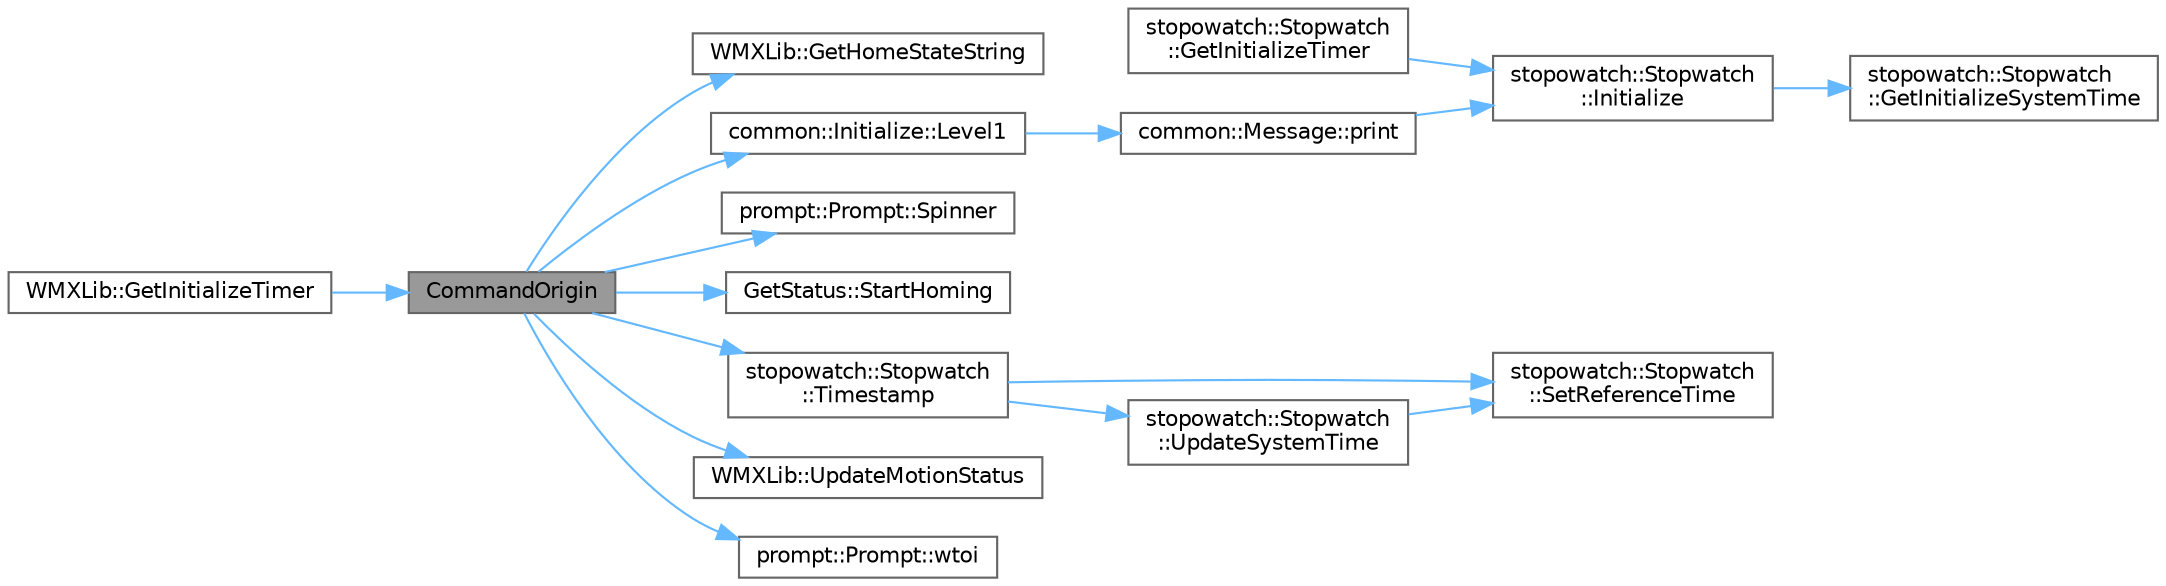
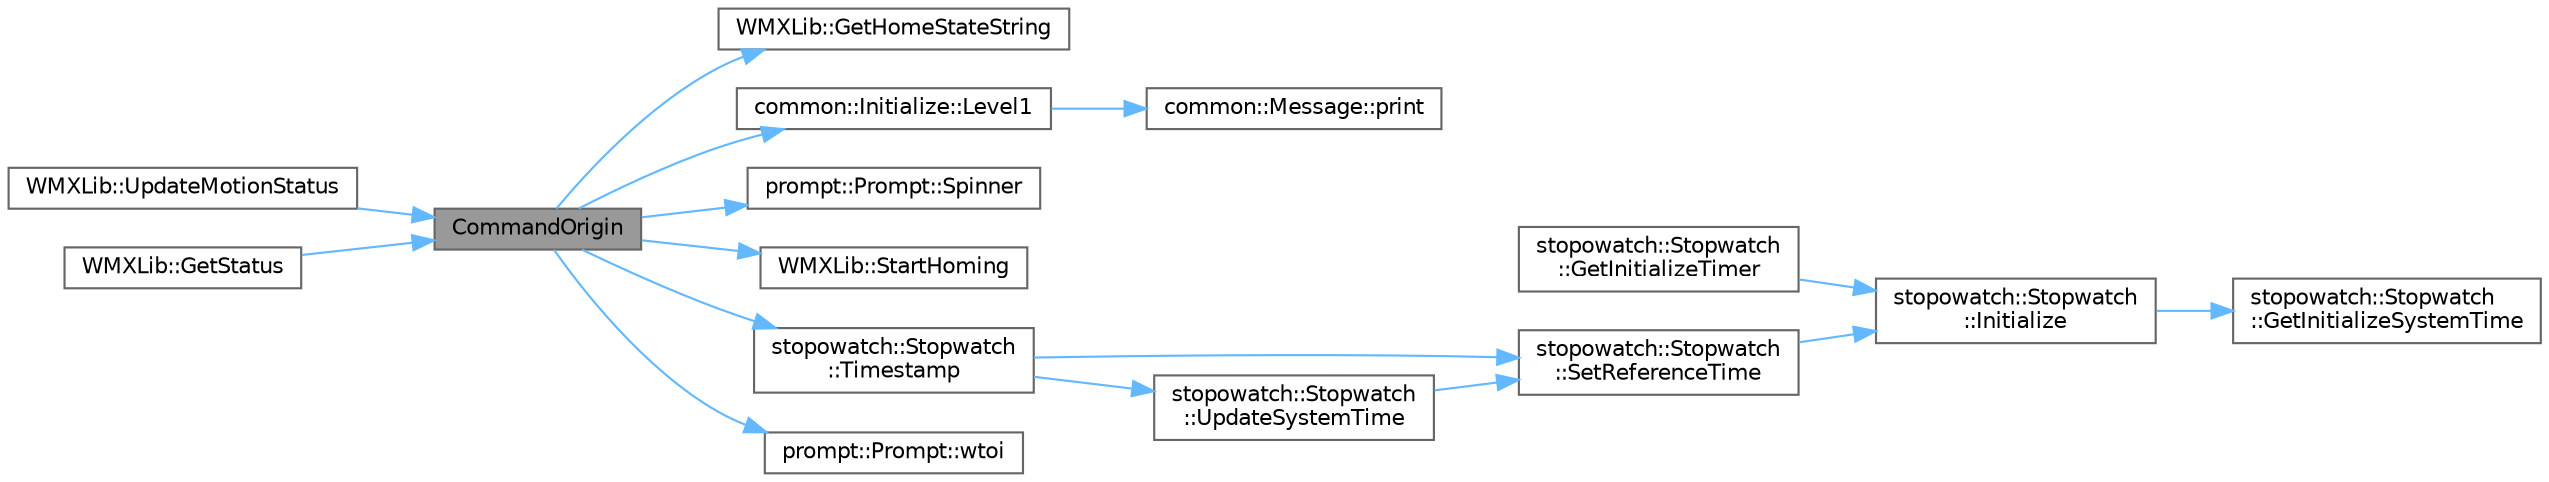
(1444, 112) -> (1827, 338)
(170, 293) -> (183, 268)
(868, 293) -> (894, 268)
(623, 393) -> (385, 212)
